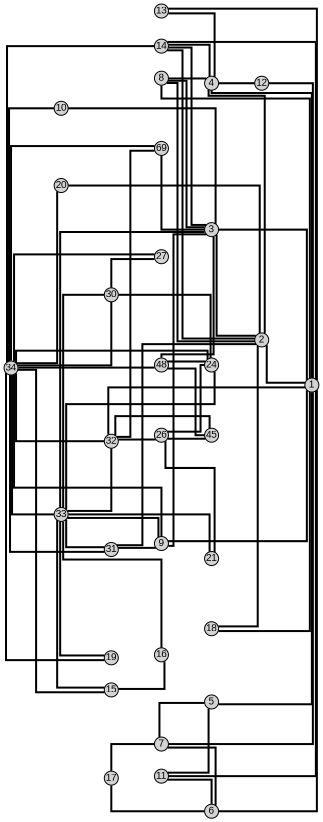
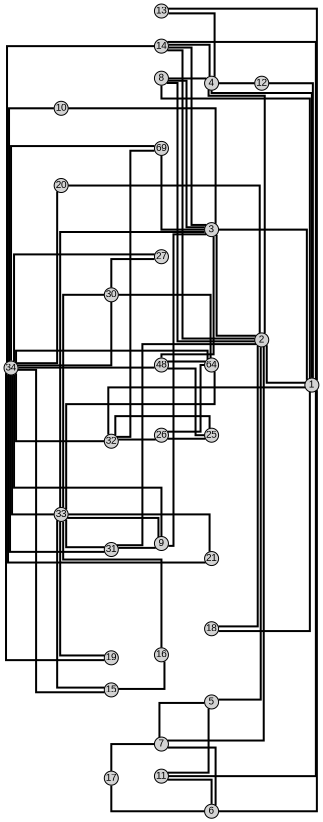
(212, 365) -> (212, 365)
(212, 435) -> (212, 435)
(215, 472) -> (13, 563)
(111, 502) -> none
(298, 541) -> none
(312, 595) -> (261, 545)
(305, 744) -> (264, 714)
